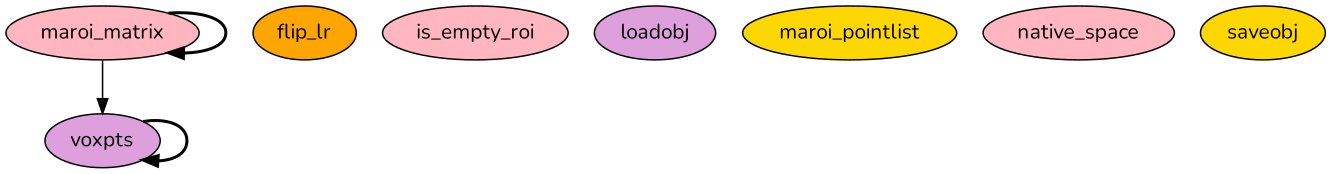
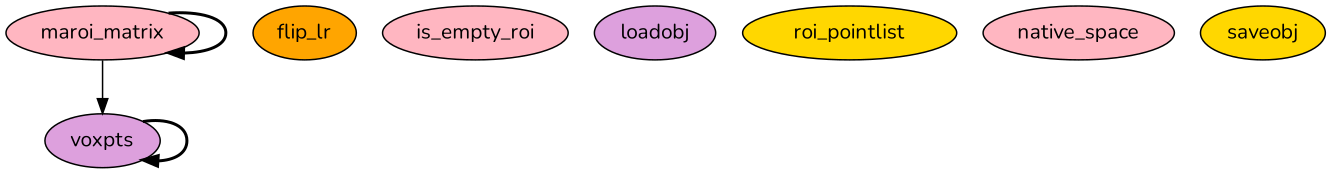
(850, 33) -> (850, 33)
